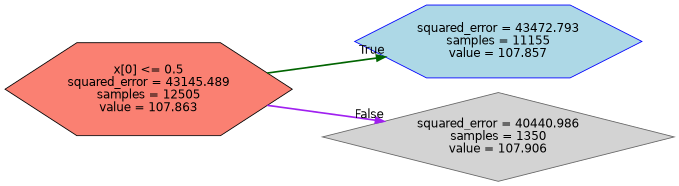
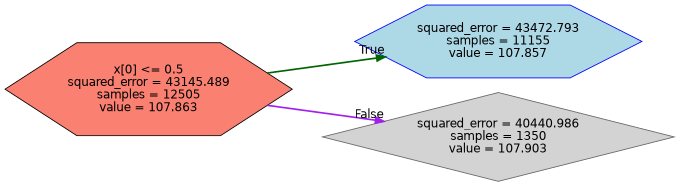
(498, 137) -> (498, 137)
